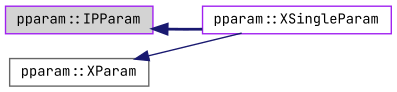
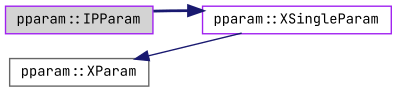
(185, 29) -> (171, 11)
